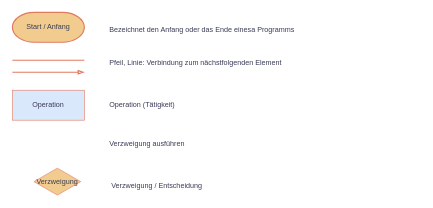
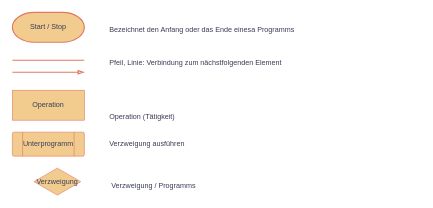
(48, 27) -> (48, 27)
(48, 105) -> (48, 105)
(264, 105) -> (264, 117)
none -> (48, 144)
(158, 186) -> (153, 186)
